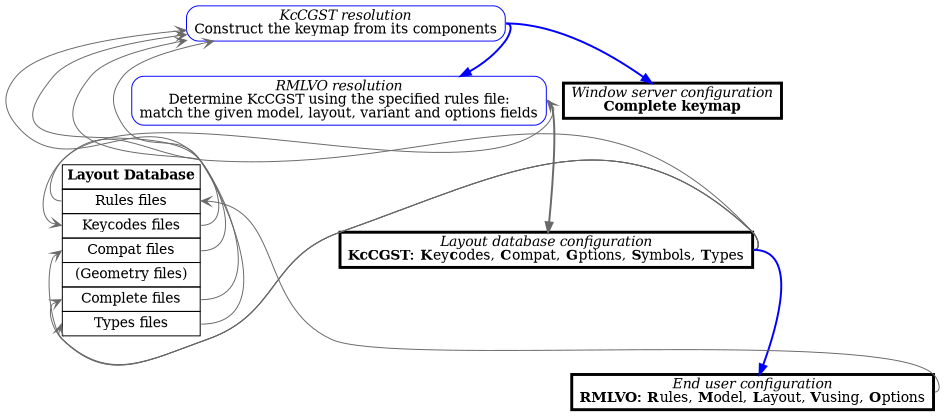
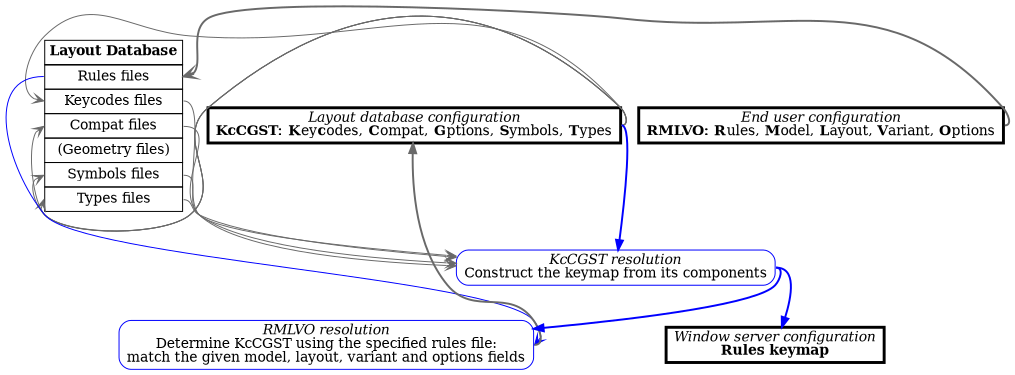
(672, 107) -> (775, 351)
(289, 141) -> (214, 257)
(131, 299) -> (114, 174)
(780, 301) -> (626, 182)
(549, 350) -> (599, 16)
(845, 398) -> (913, 131)
